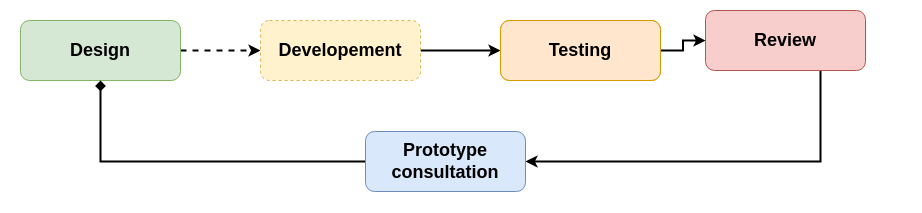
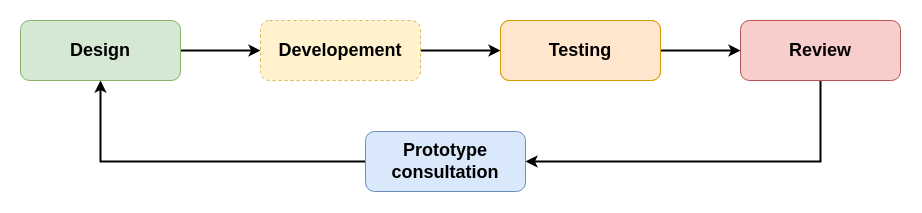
(786, 41) -> (821, 51)
(217, 51) -> (217, 51)
(101, 91) -> (101, 91)
